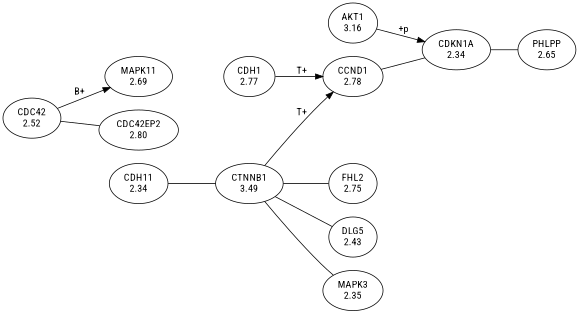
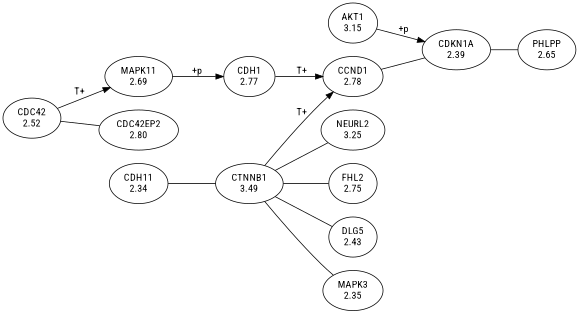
(353, 23) -> (353, 23)
(456, 50) -> (456, 50)
none -> (194, 77)
(80, 92) -> (80, 92)
none -> (353, 130)
